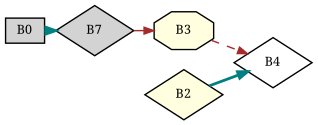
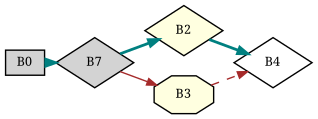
none -> (135, 48)
